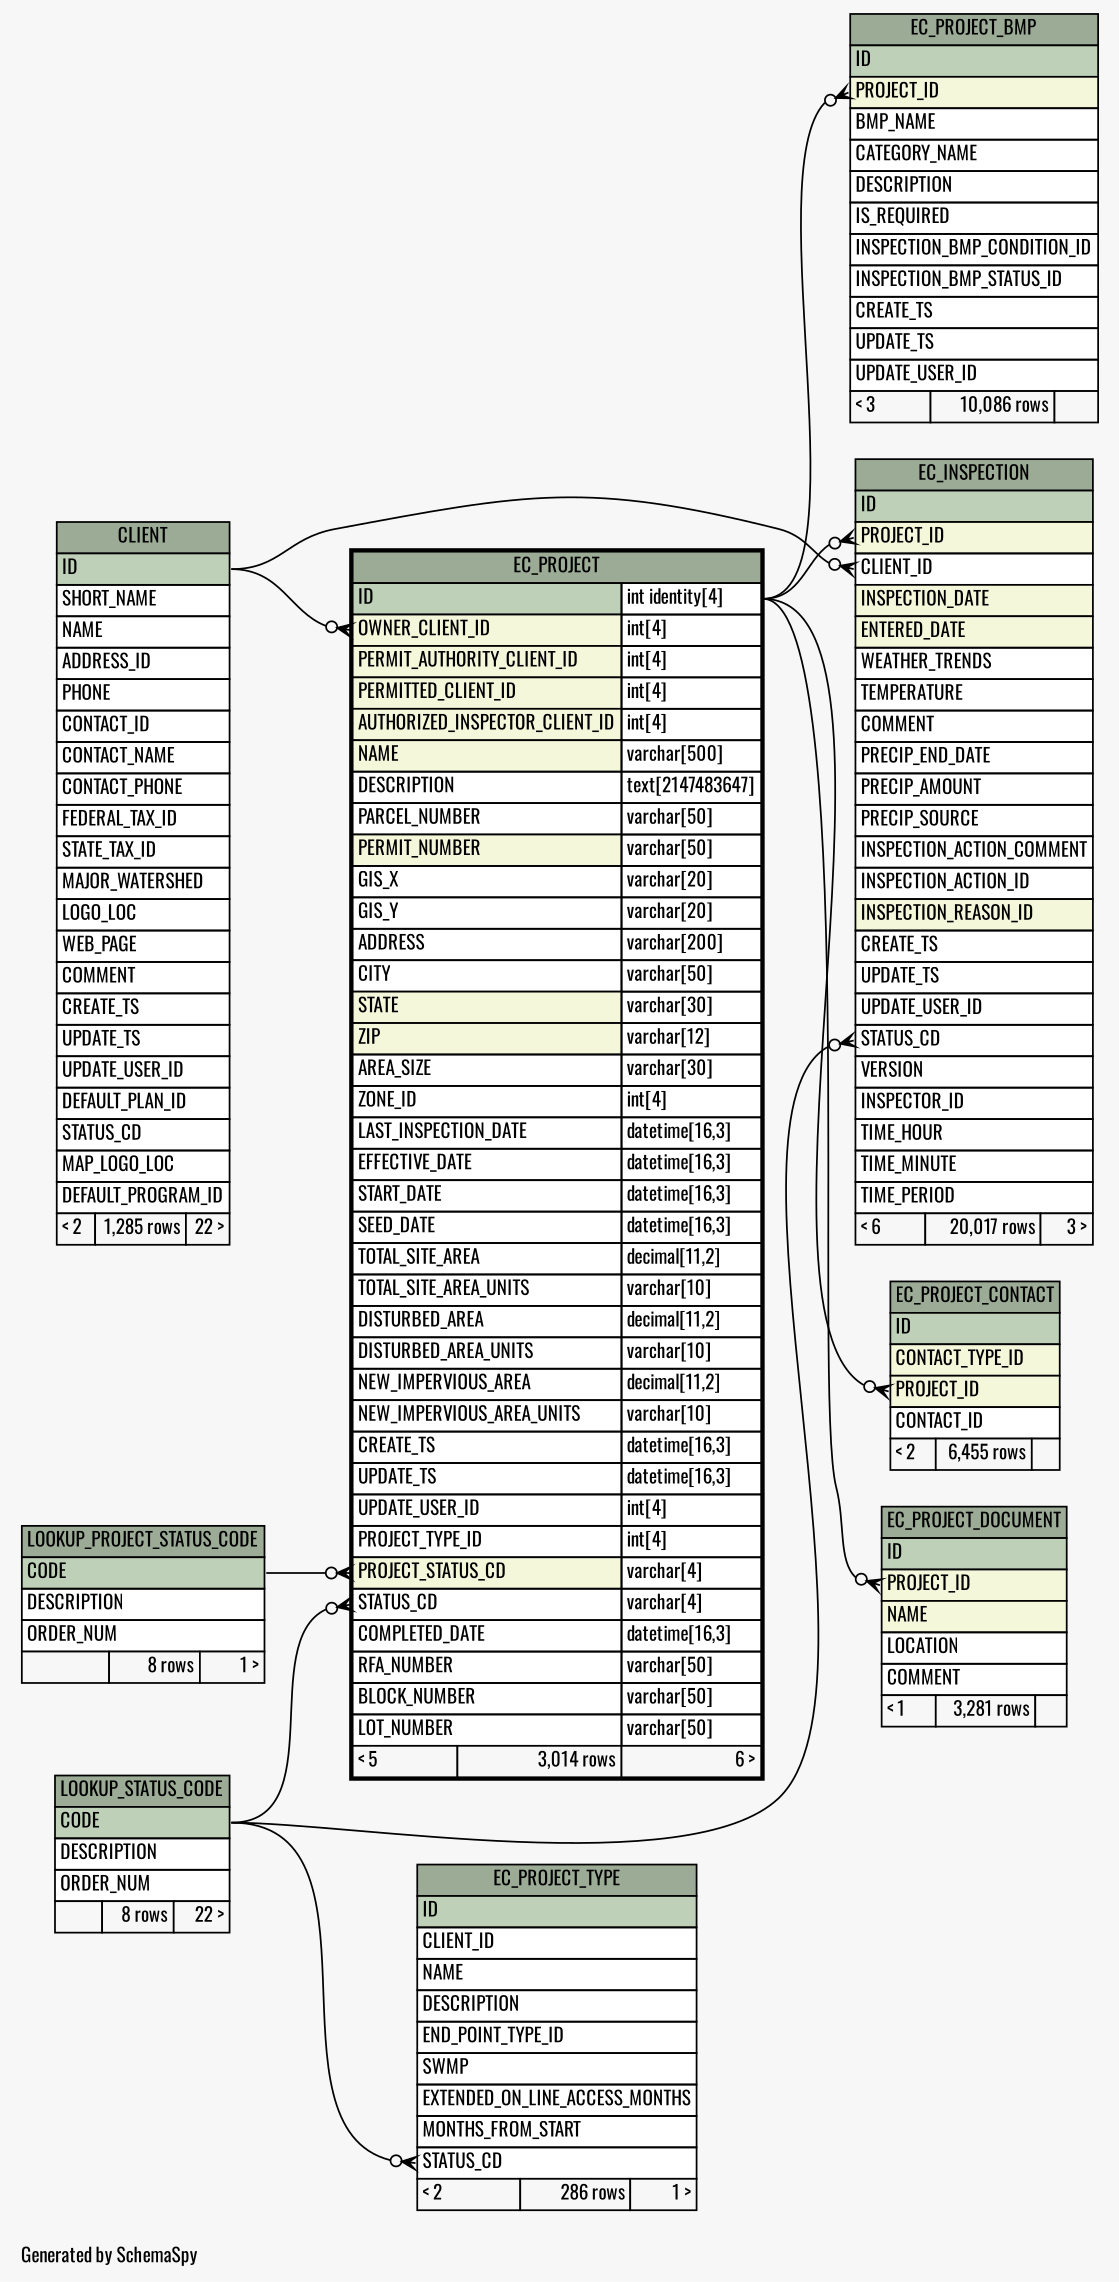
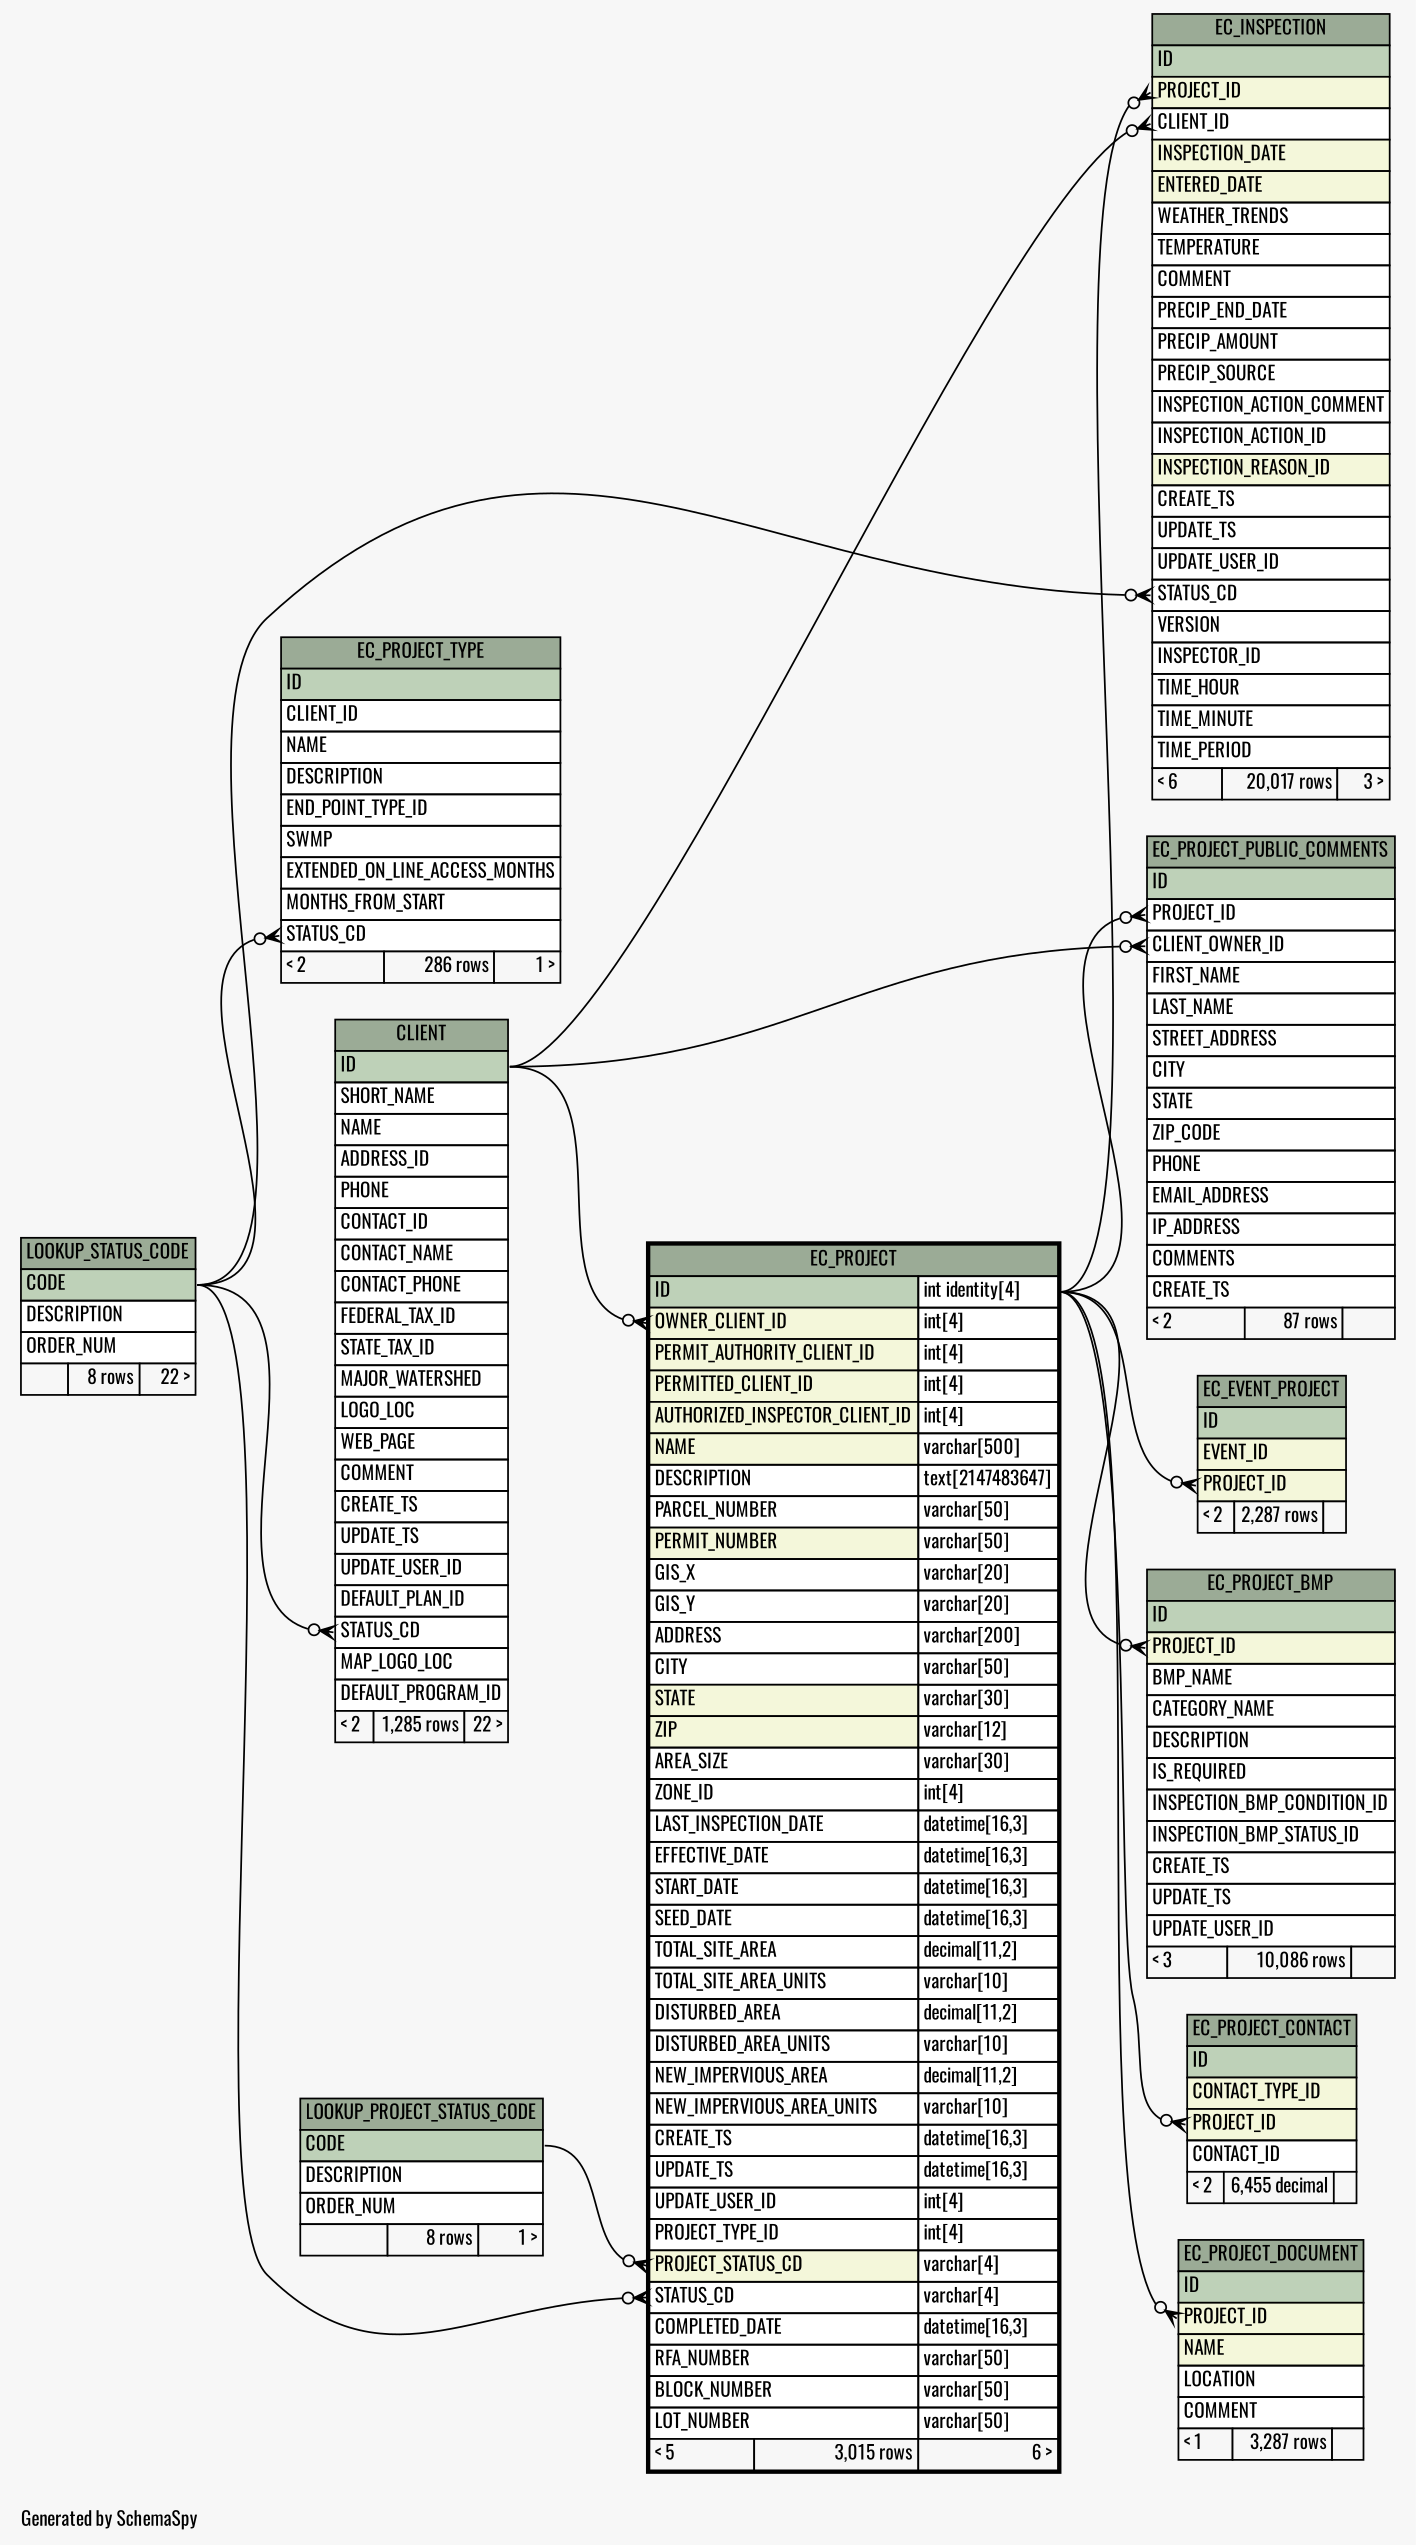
none -> (1271, 1088)
none -> (266, 1446)
(987, 1453) -> (1280, 2187)
none -> (1271, 1454)
(992, 1710) -> (1288, 2443)
(577, 1761) -> (874, 2454)
